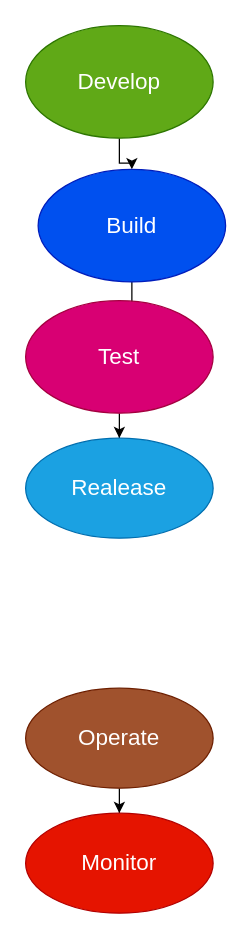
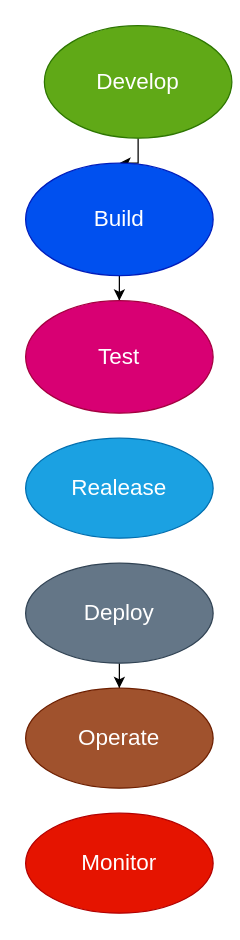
(119, 82) -> (138, 82)
(132, 226) -> (119, 219)
(119, 430) -> none
none -> (119, 613)
none -> (119, 680)
(119, 805) -> none
